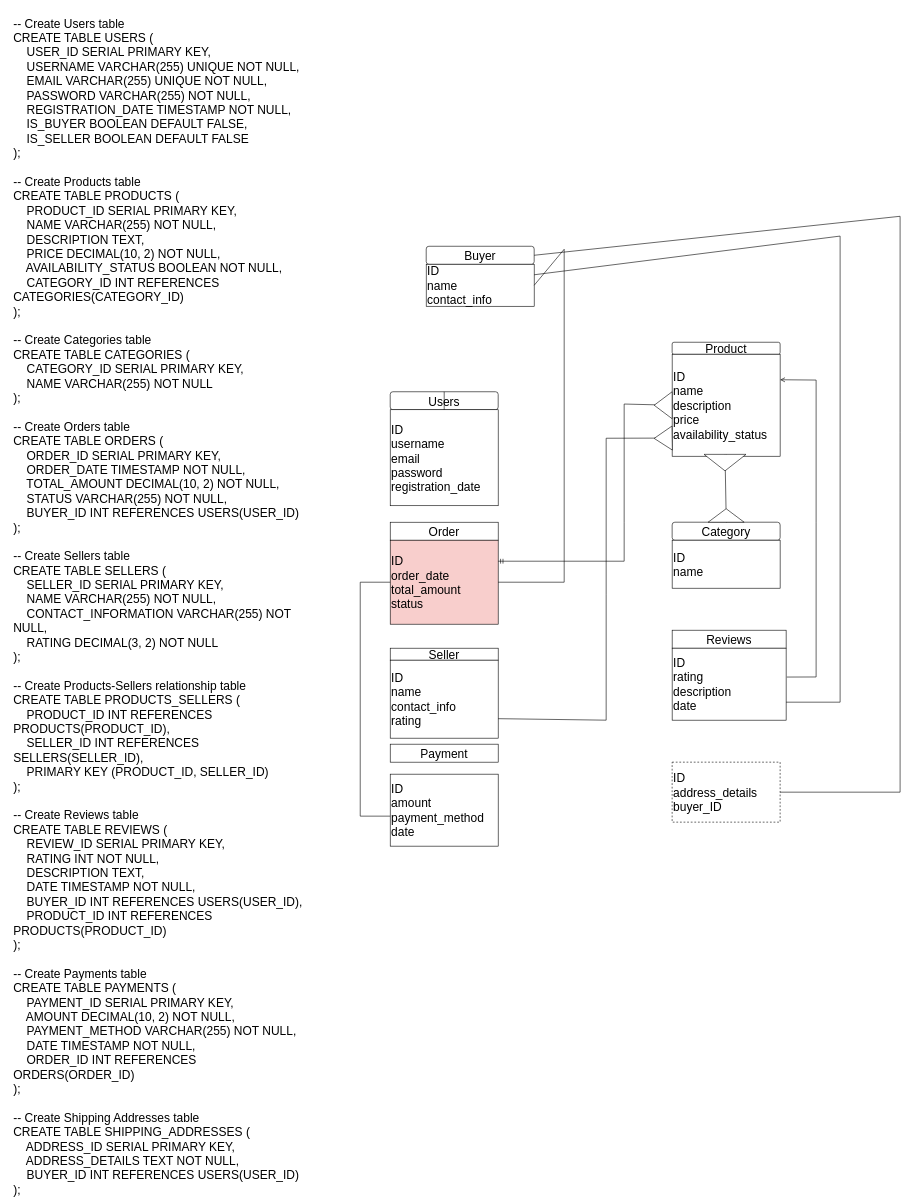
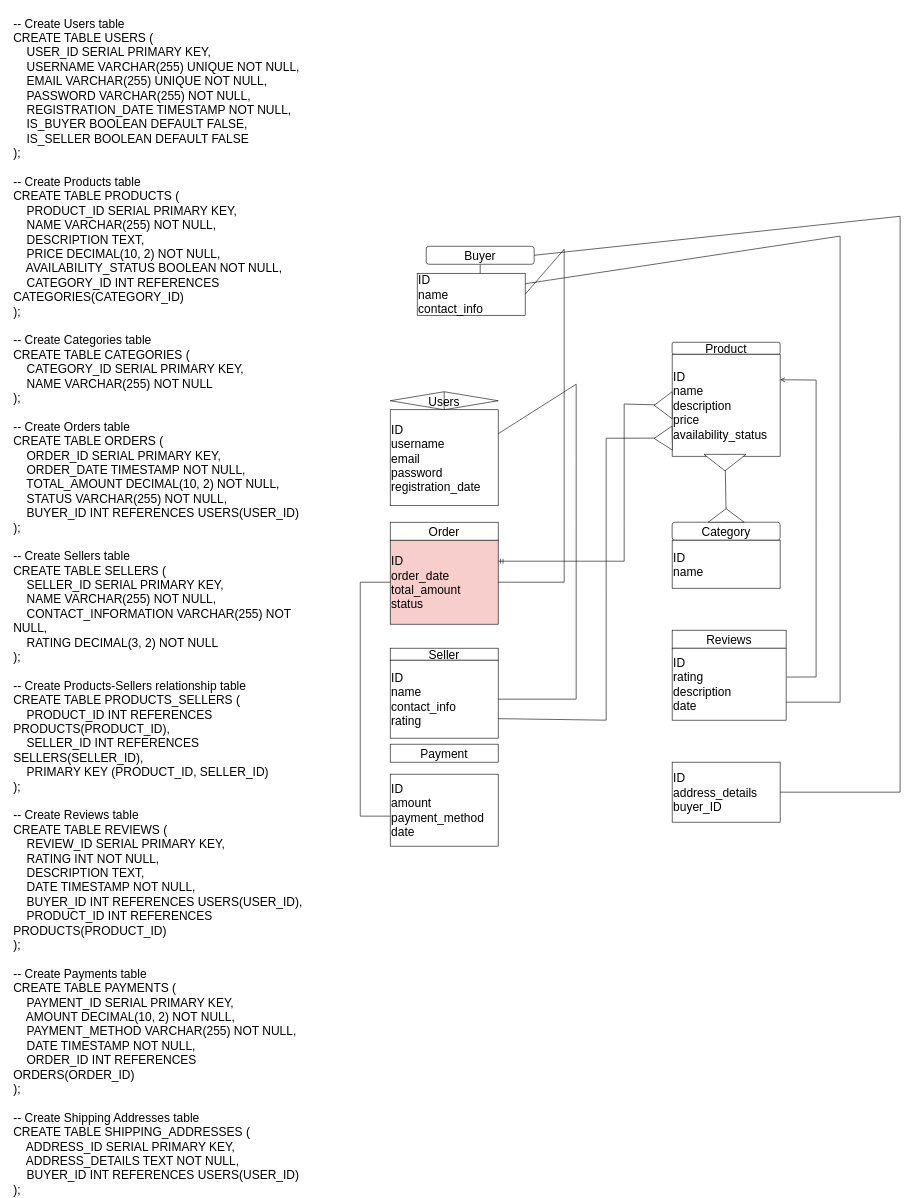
(480, 285) -> (471, 294)
(444, 401) -> (444, 401)
none -> (576, 535)
(726, 792) -> (726, 792)
